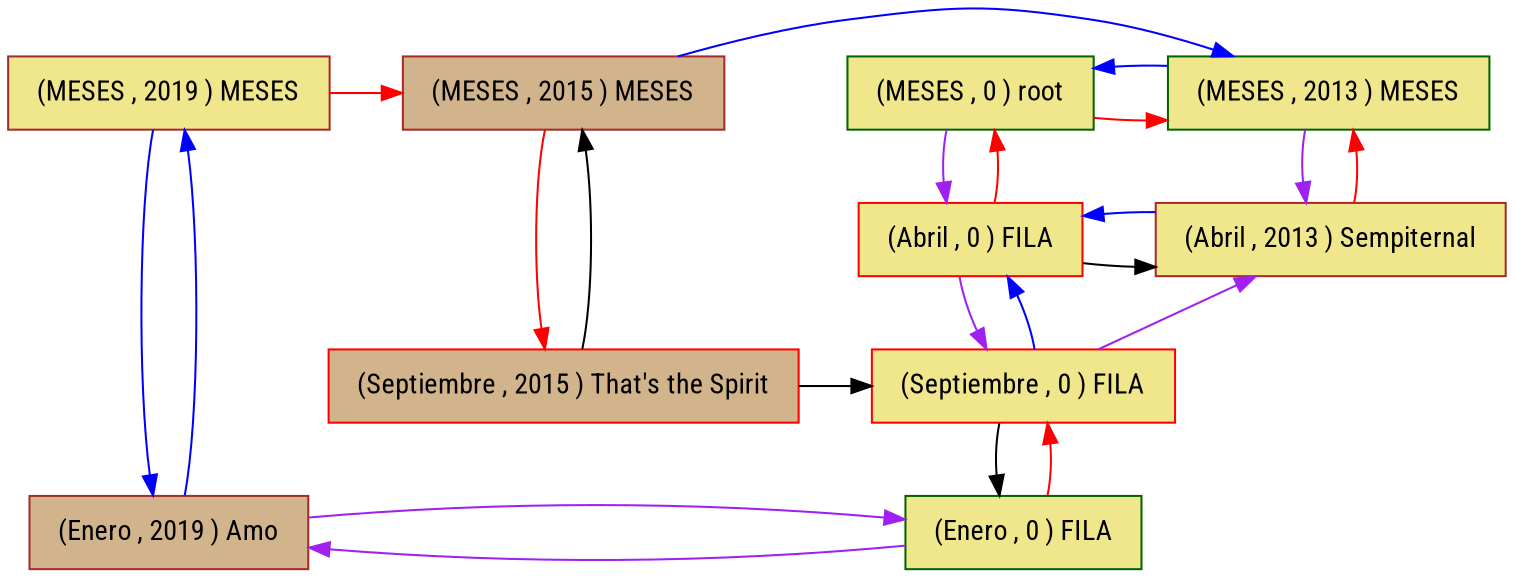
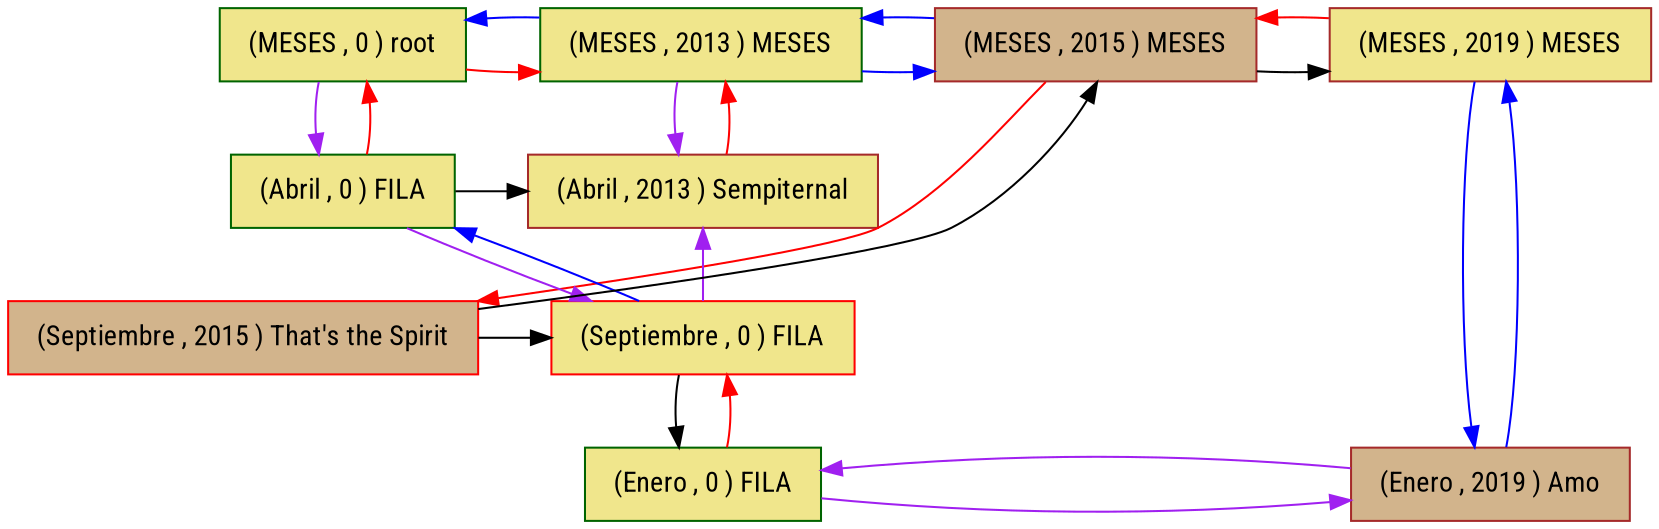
none -> (888, 72)
none -> (1282, 72)
(1130, 212) -> none
(971, 240) -> (343, 191)
